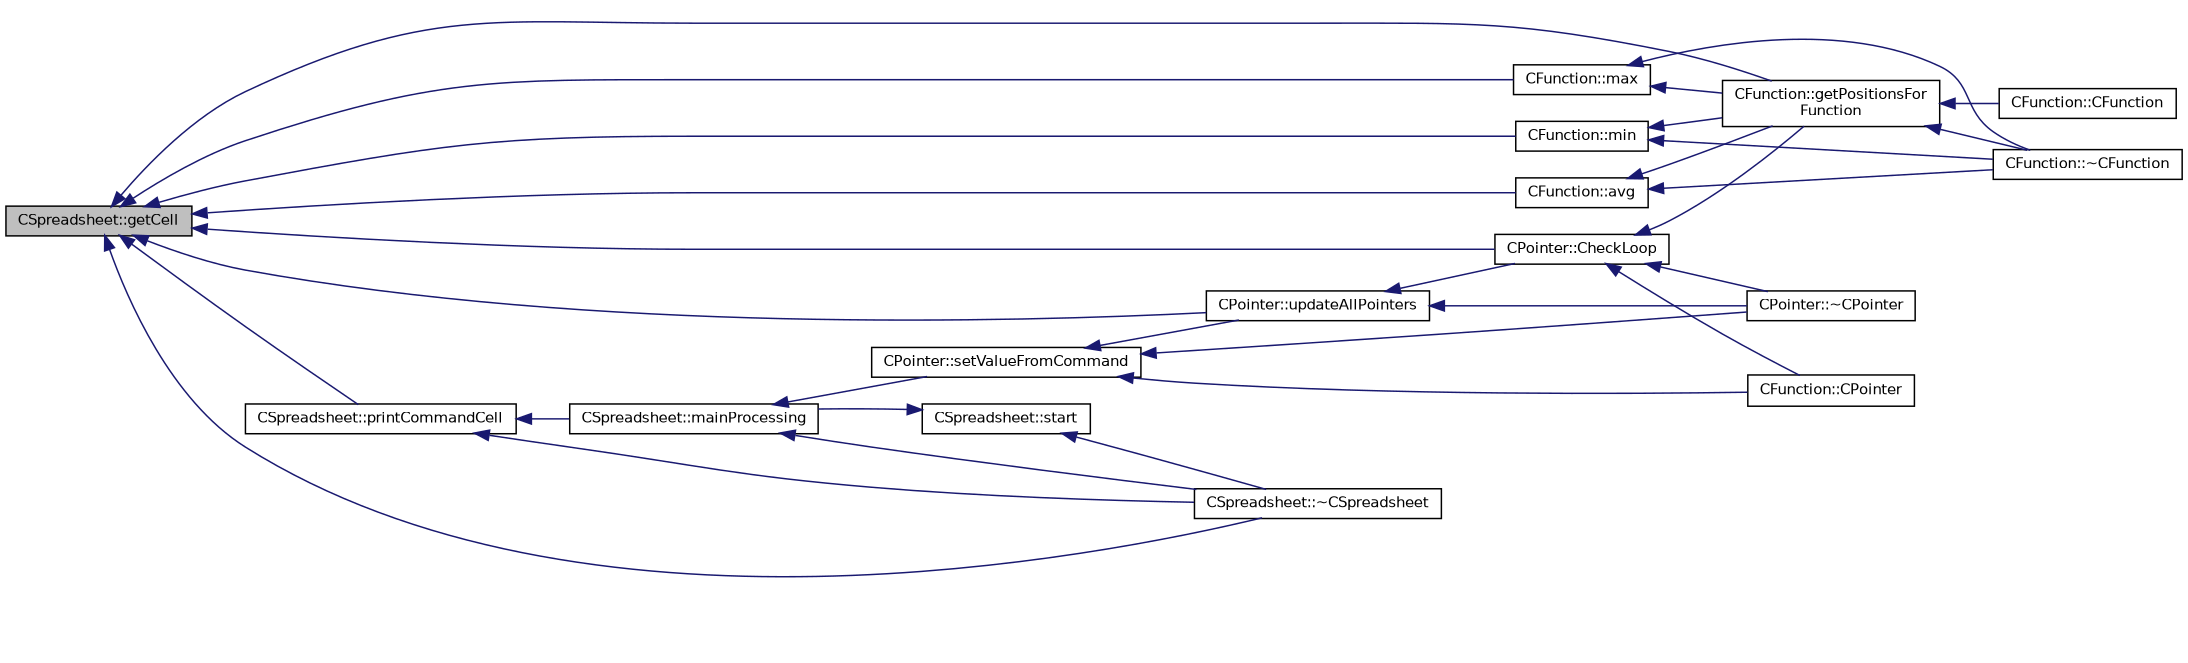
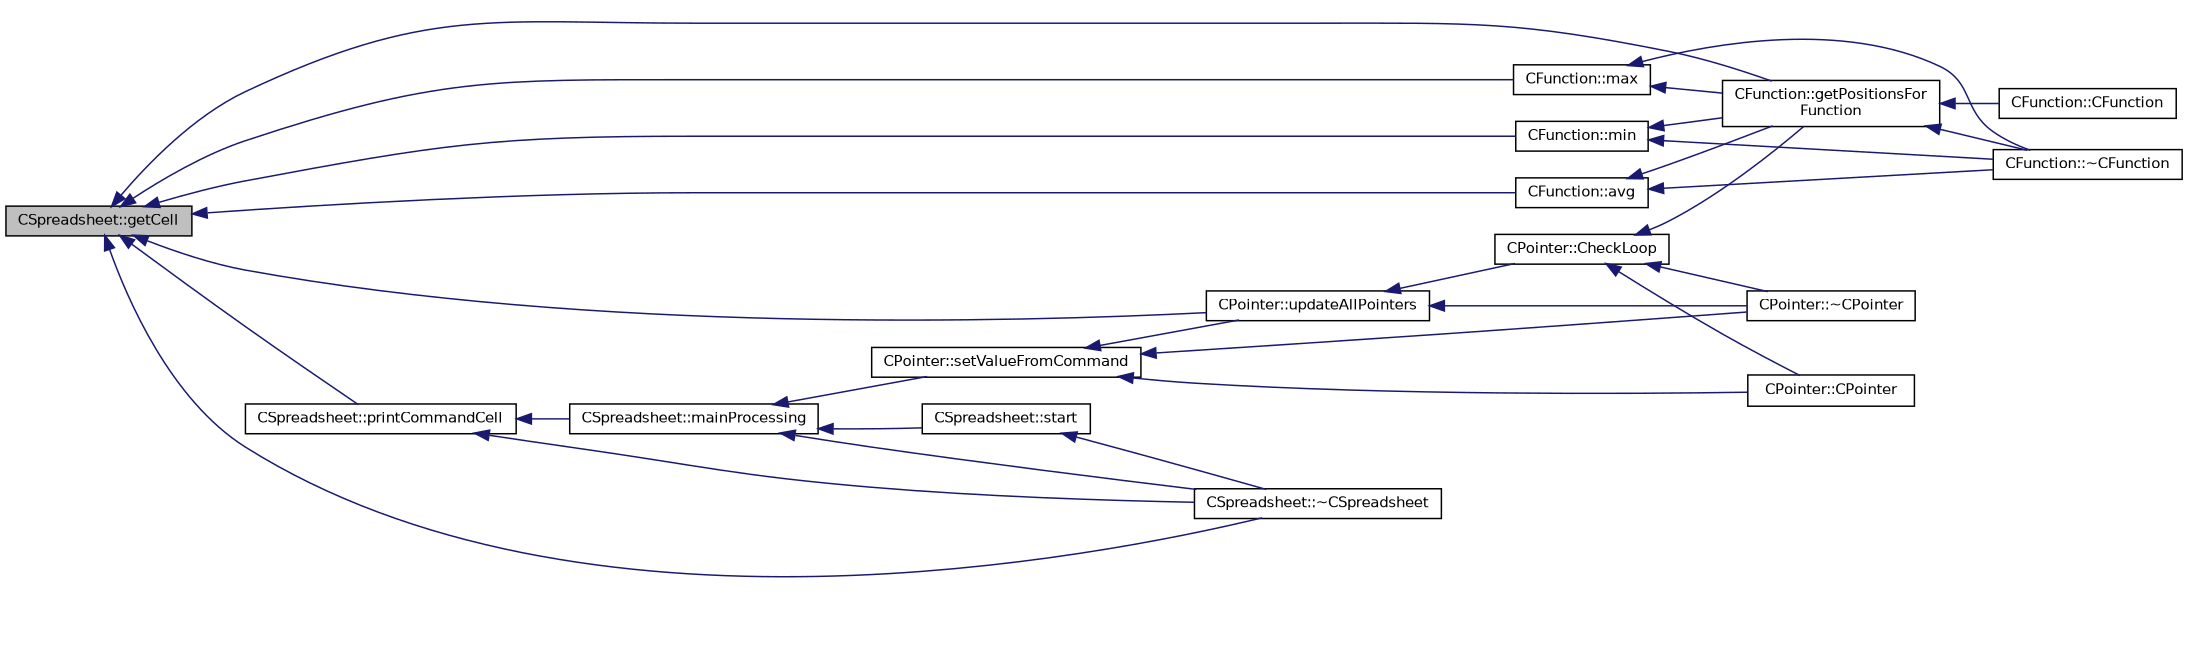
(851, 249) -> none
(1831, 391) -> (1831, 391)
(863, 409) -> (878, 429)
